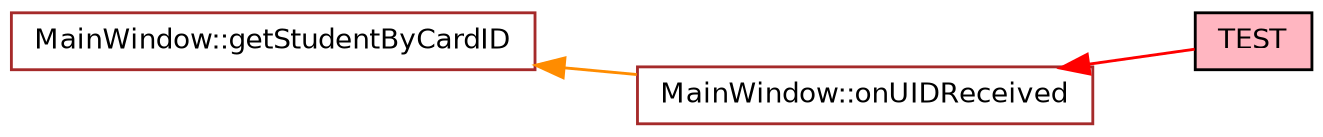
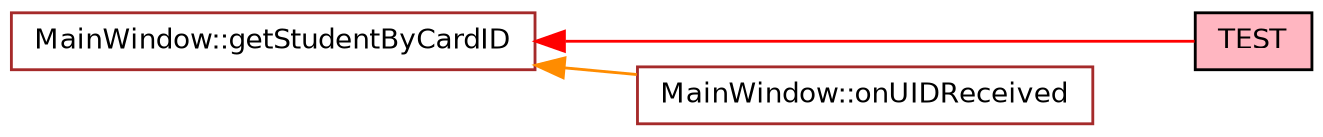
(1142, 57) -> (880, 41)
